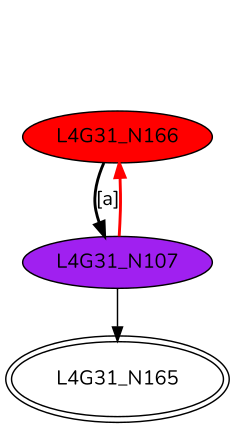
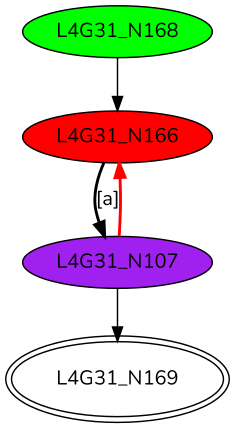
none -> (117, 32)
(117, 379) -> (117, 379)
